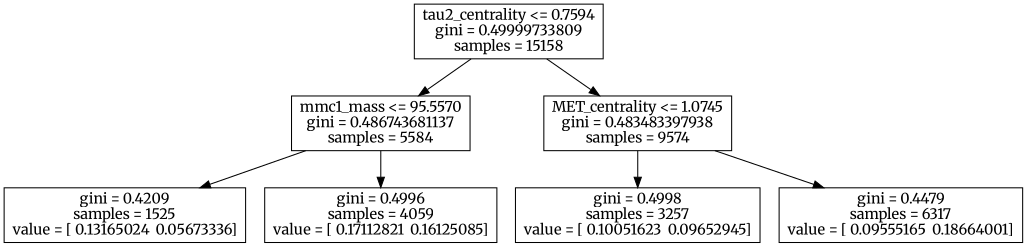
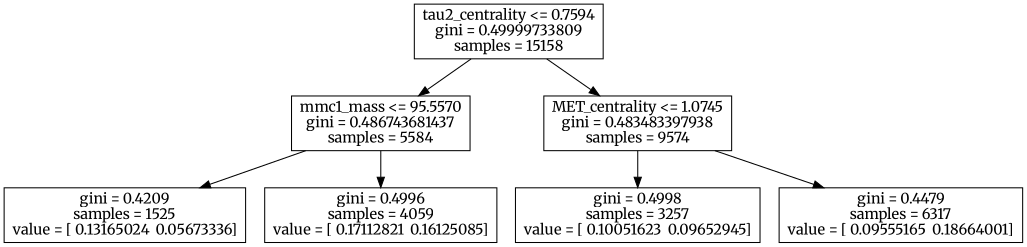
(381, 123) -> (381, 123)
